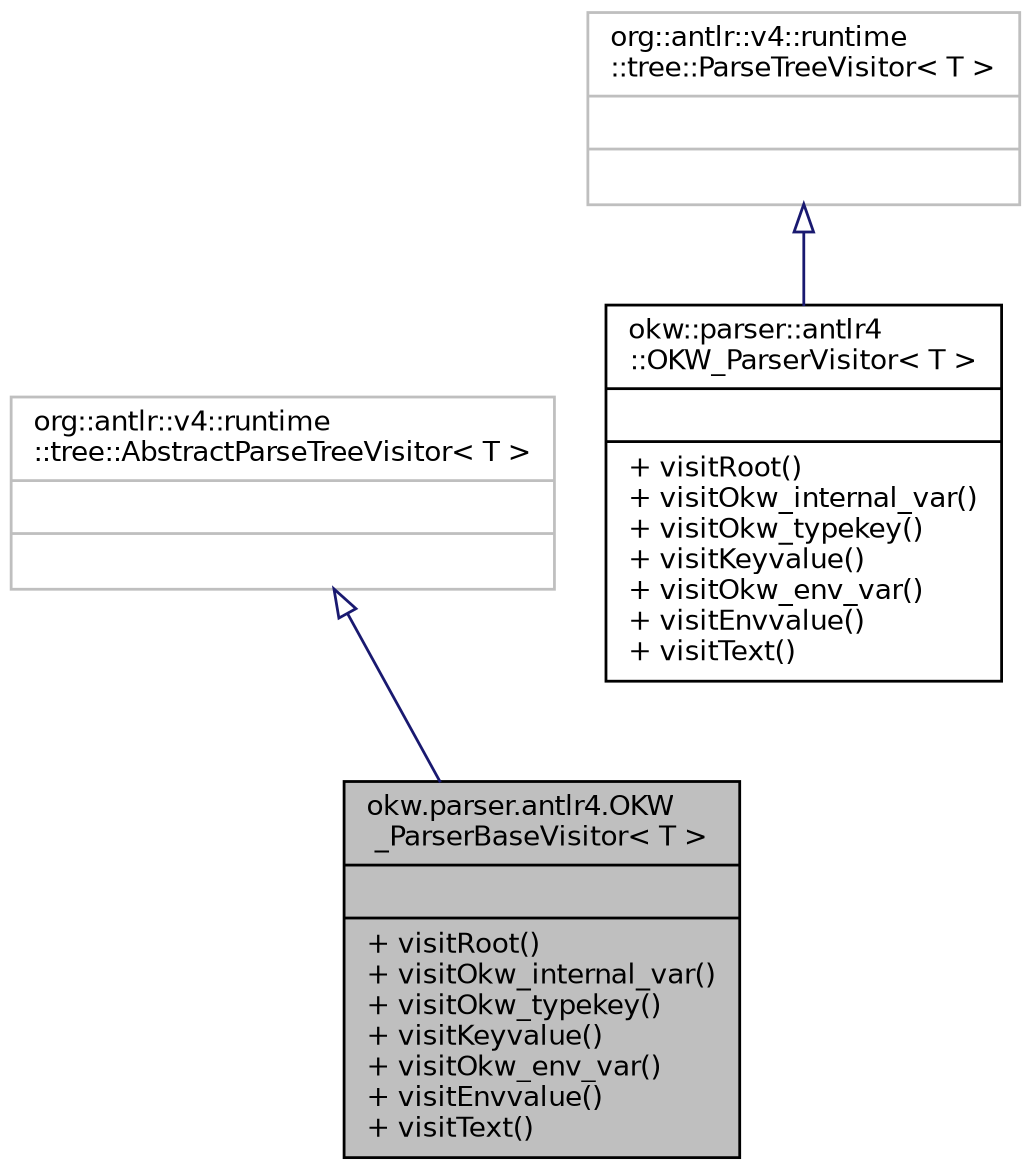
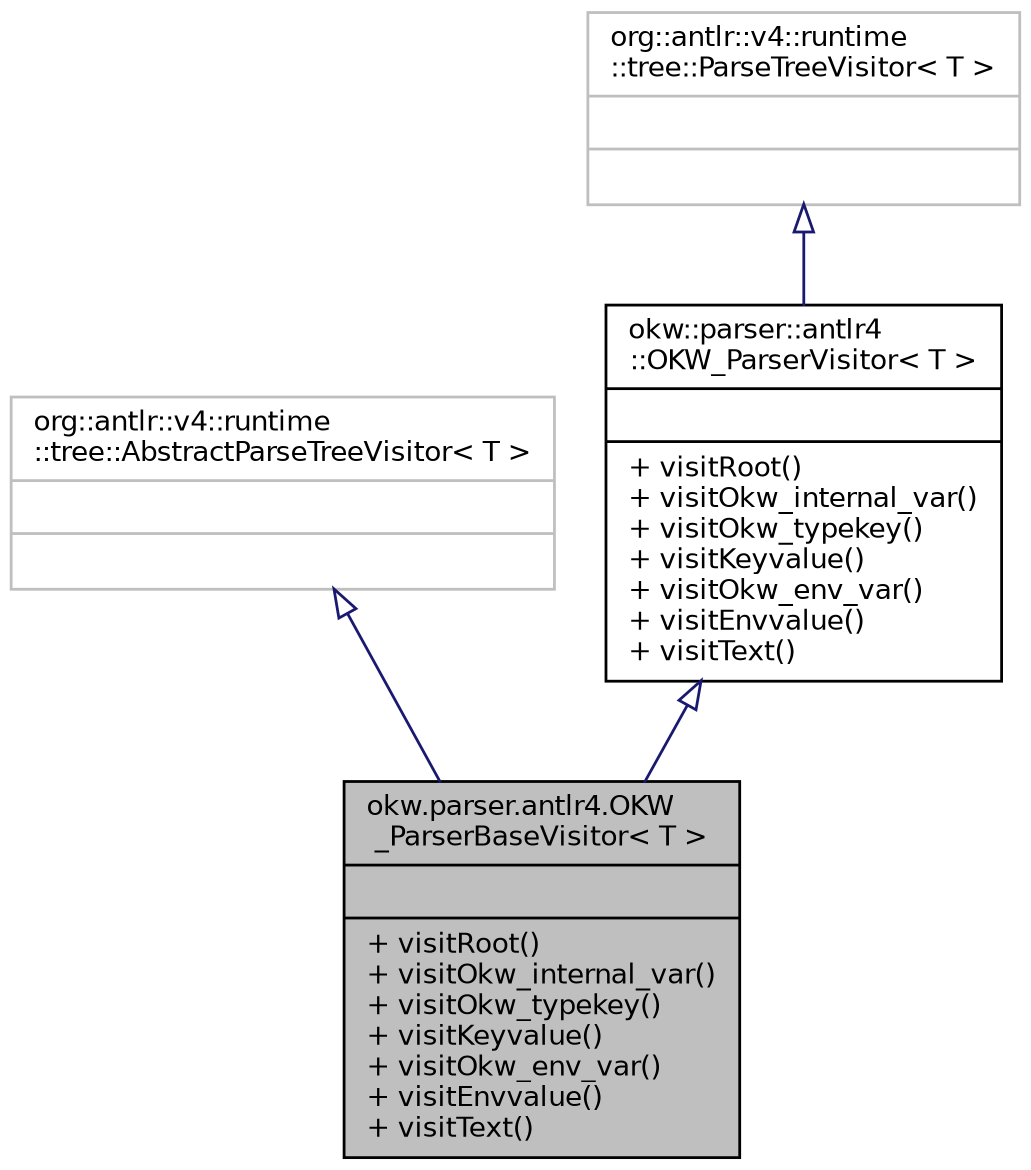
none -> (666, 744)
